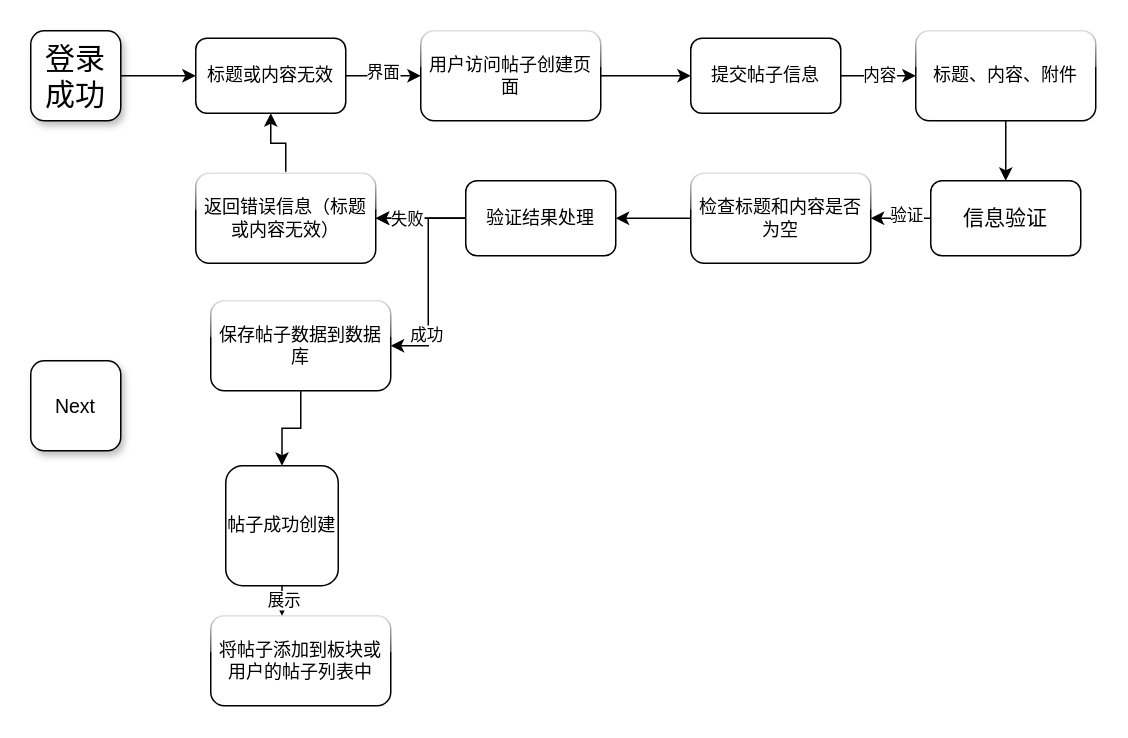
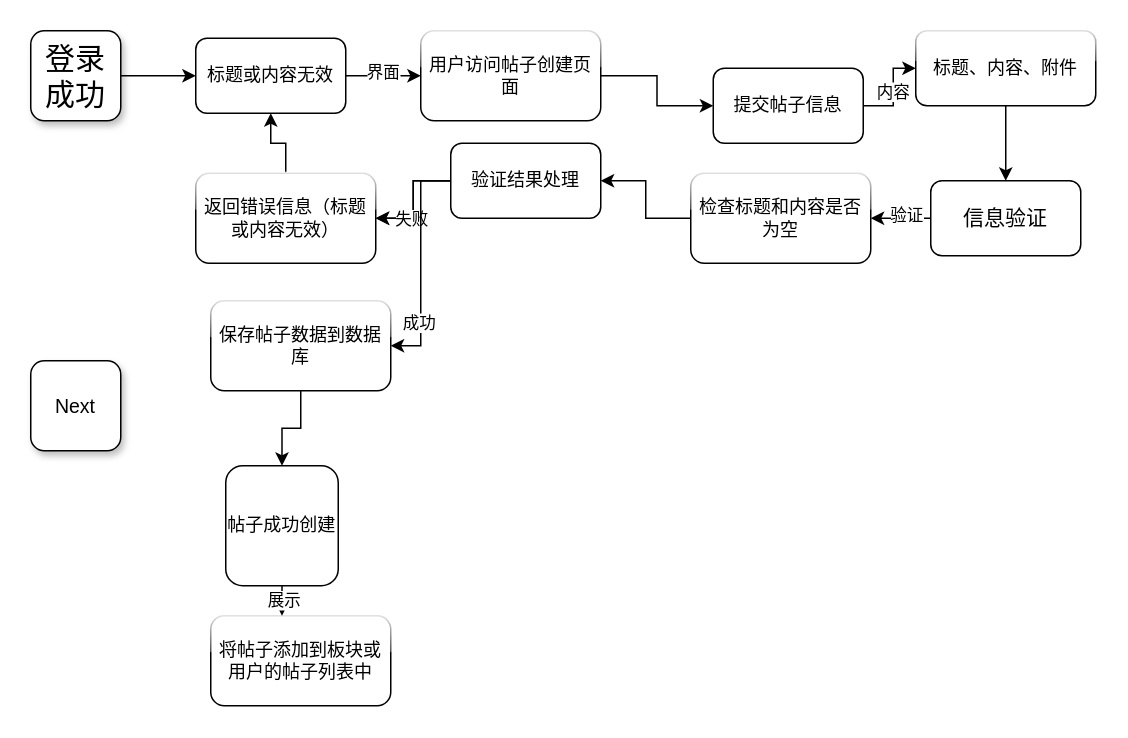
(766, 76) -> (788, 106)
(1006, 76) -> (1006, 68)
(541, 218) -> (526, 181)
